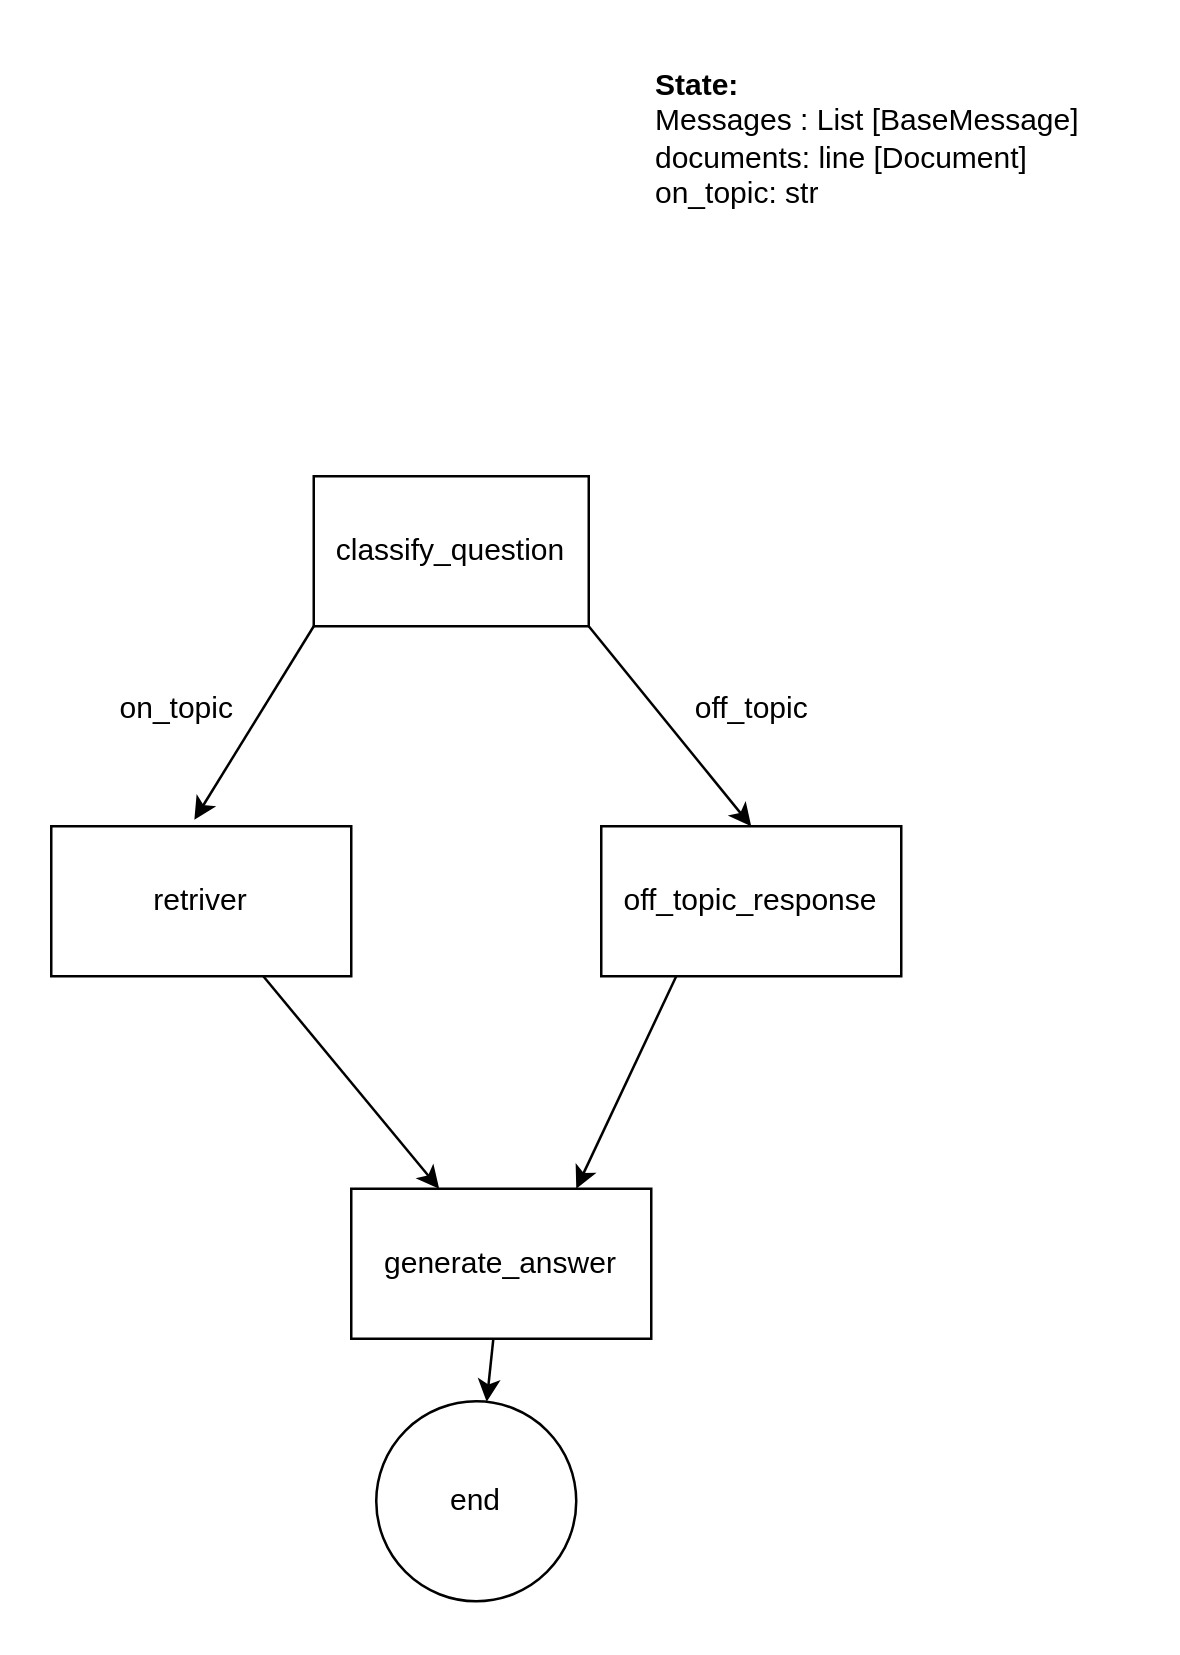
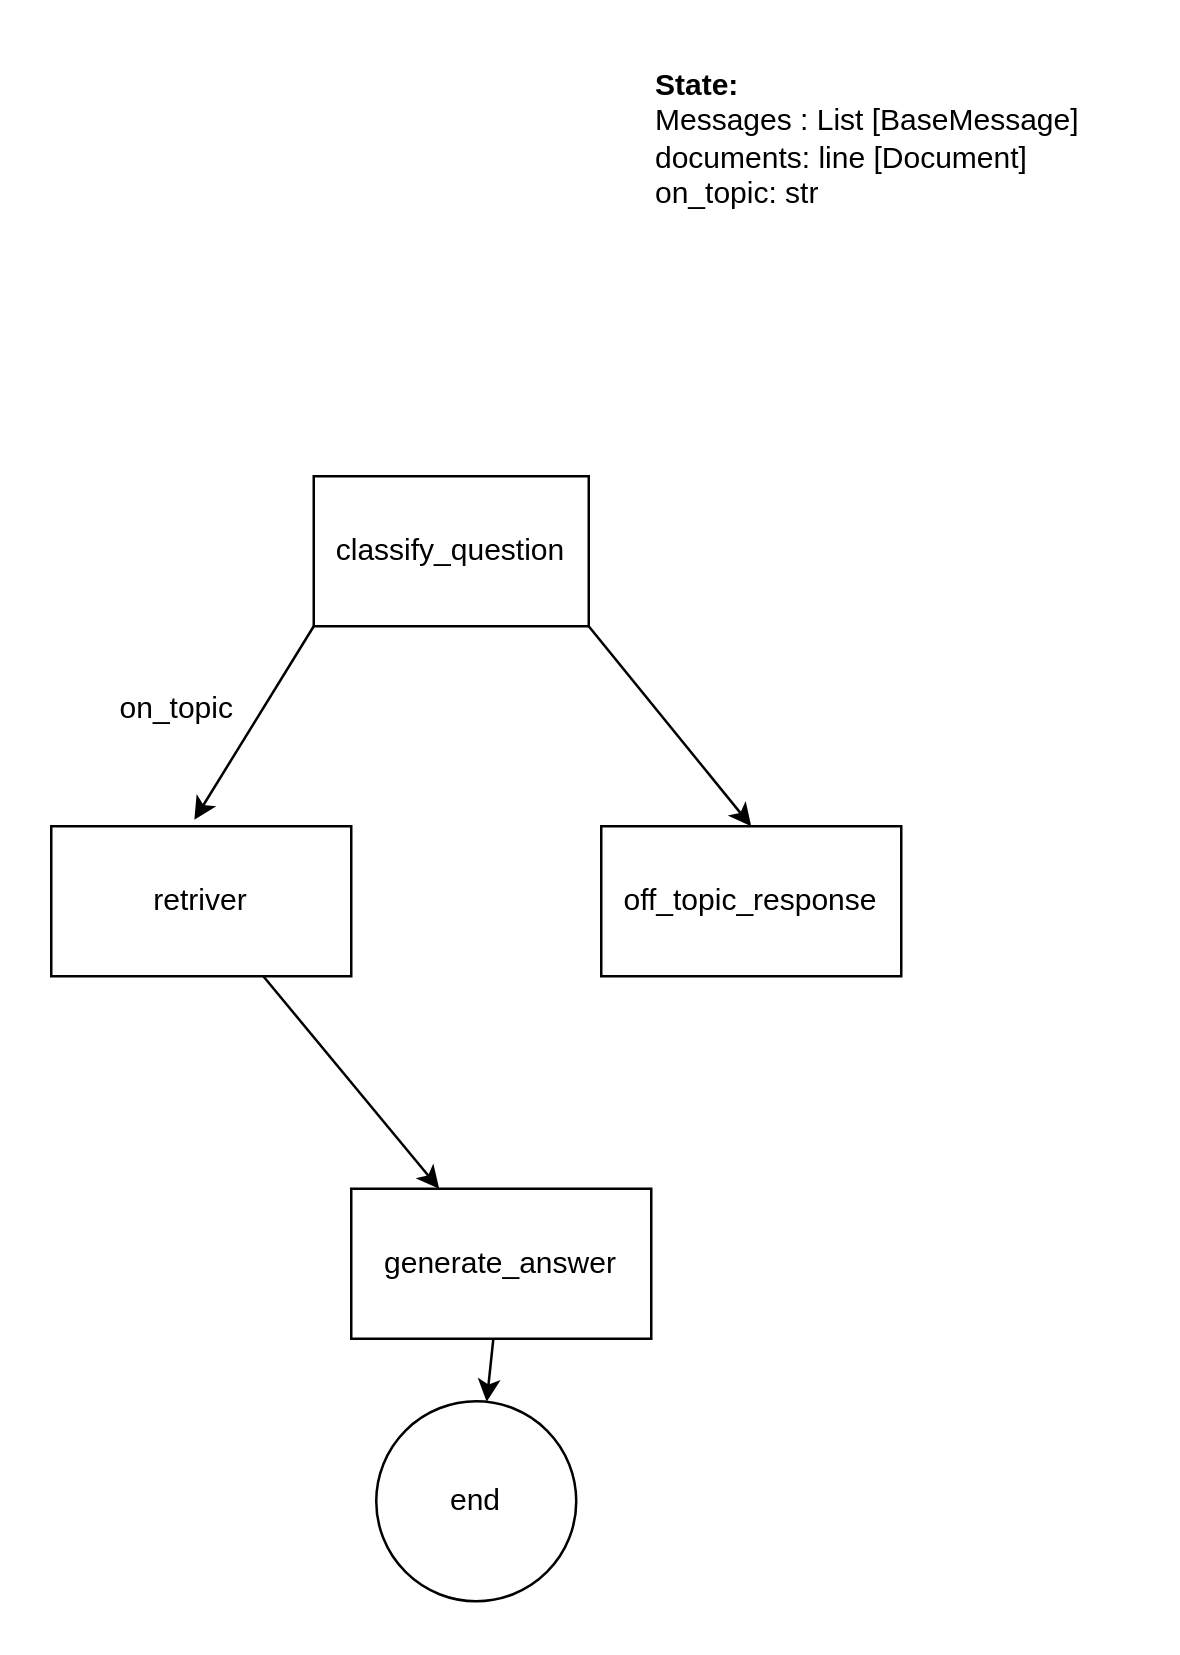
(751, 709) -> none
(630, 1075) -> none
